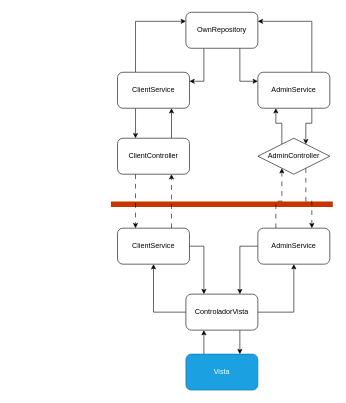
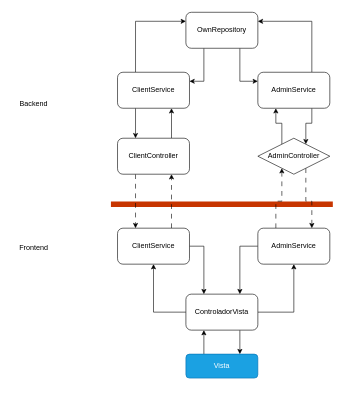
none -> (33, 104)
none -> (33, 248)
(222, 372) -> (222, 366)
